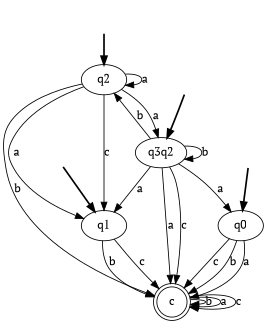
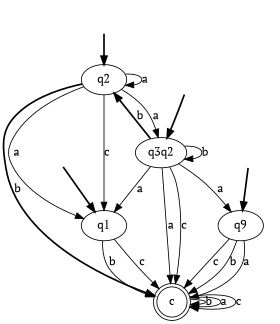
(135, 119) -> (135, 119)
(17, 199) -> (17, 199)
(241, 226) -> (241, 226)
